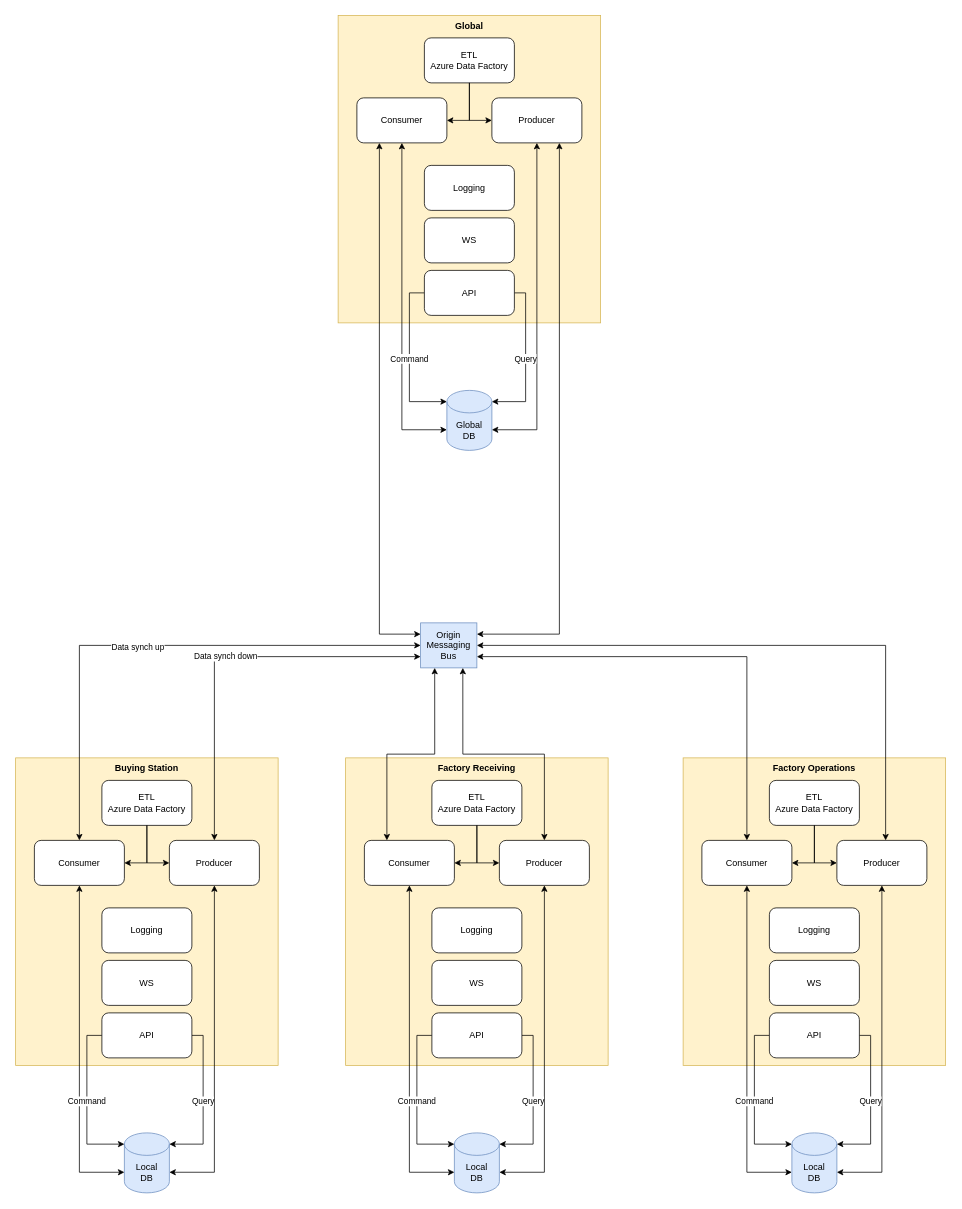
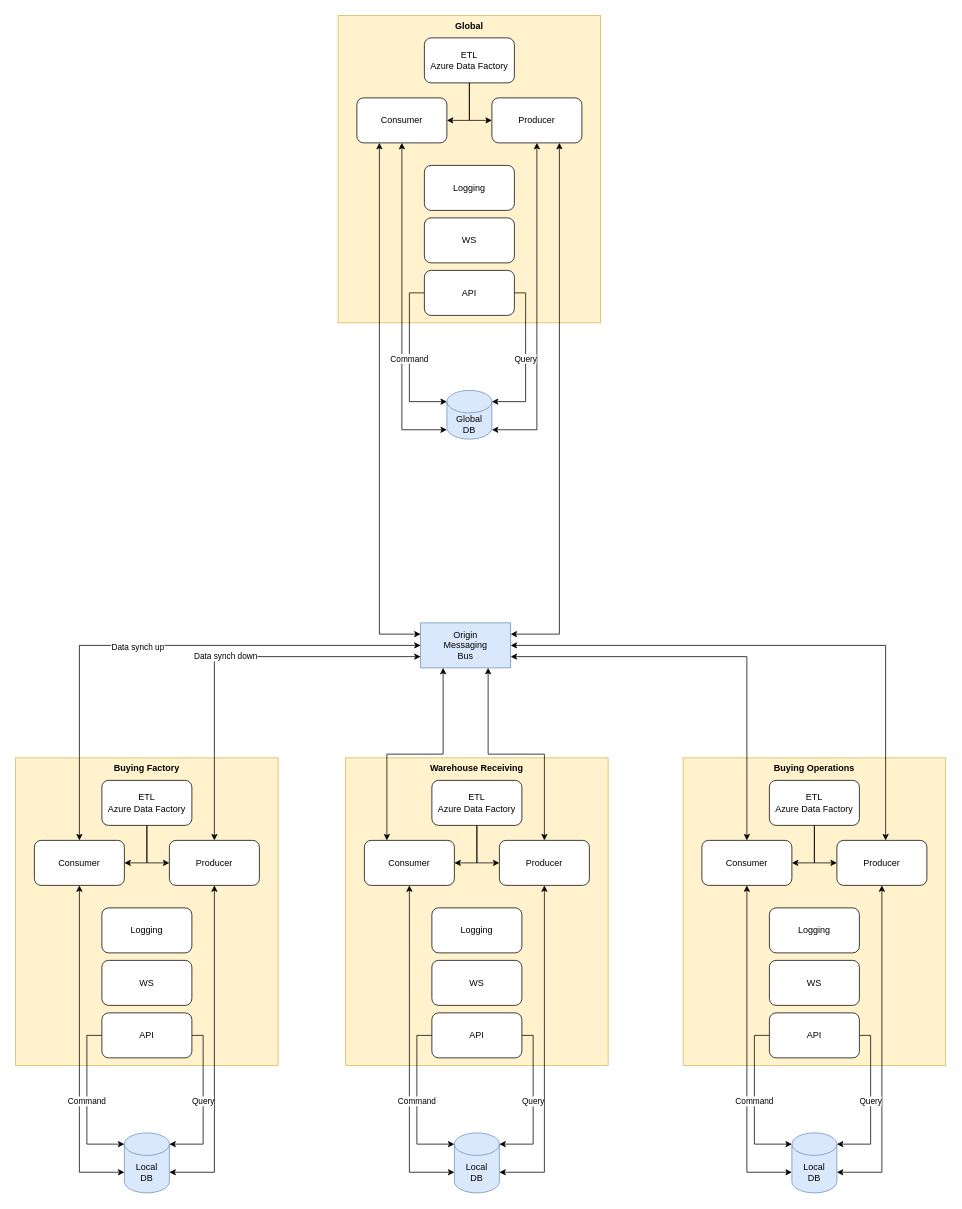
(469, 420) -> (469, 415)
(449, 645) -> (465, 645)
(147, 769) -> (147, 769)
(477, 769) -> (477, 769)
(814, 769) -> (814, 769)
